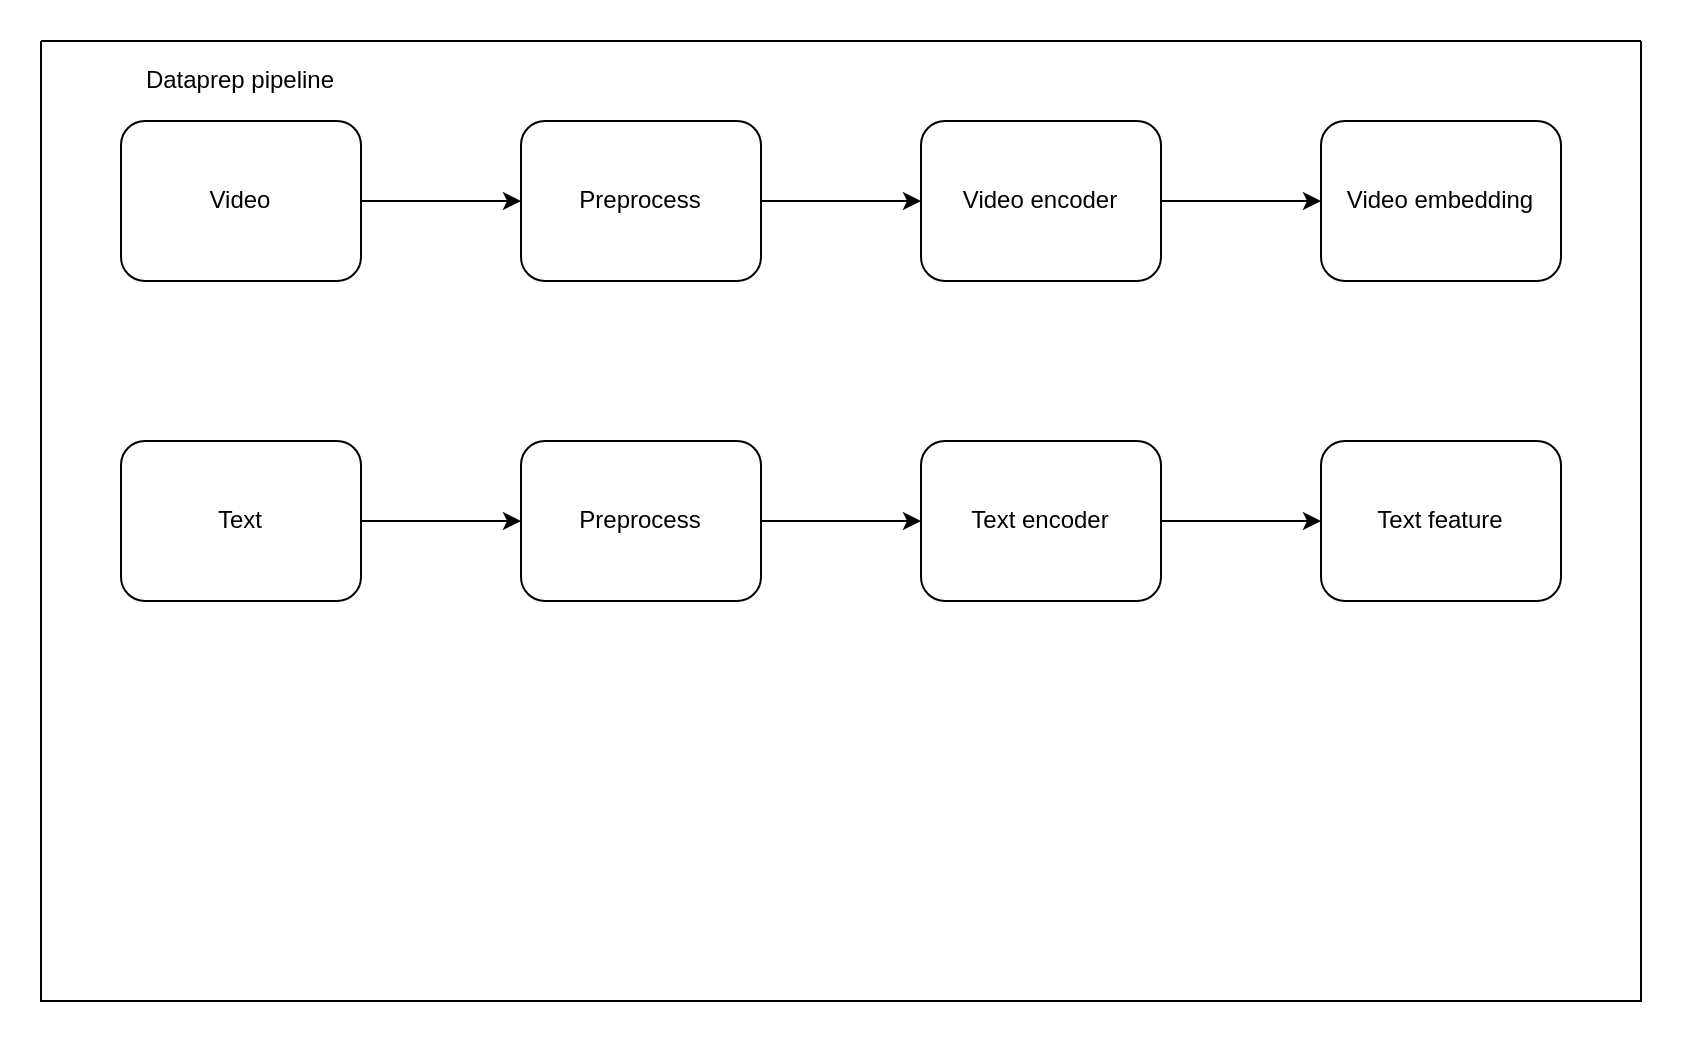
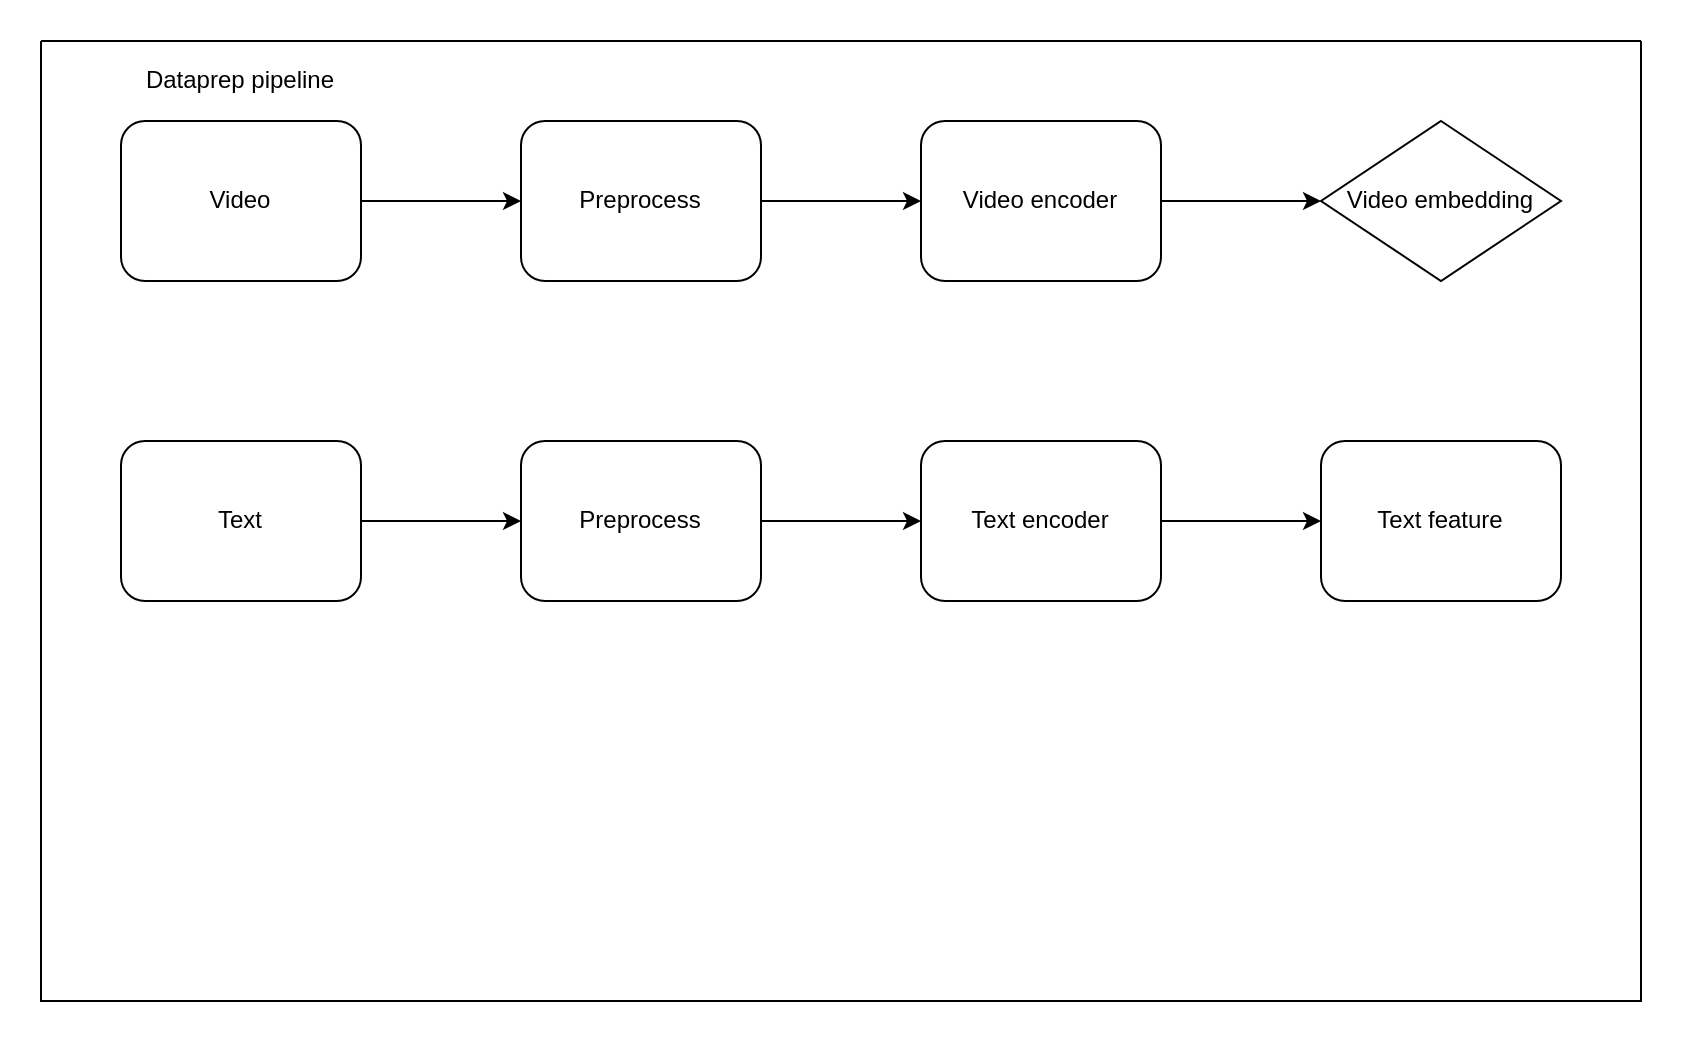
(1441, 201) -> (1441, 201)
